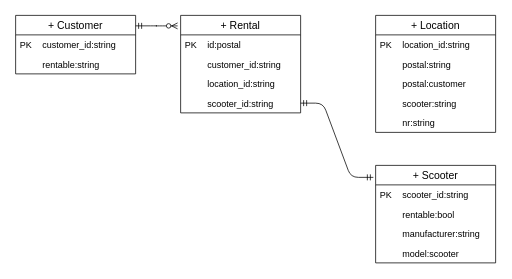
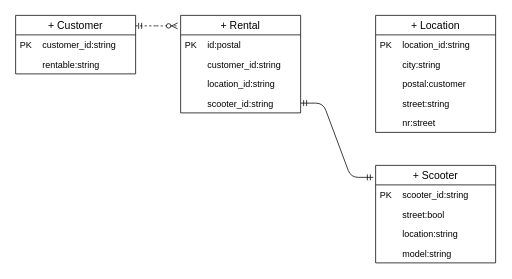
(156, 26) -> (156, 26)
(431, 65) -> (426, 65)
(435, 104) -> (432, 104)
(422, 123) -> (424, 123)
(431, 215) -> (427, 215)
(448, 234) -> (435, 234)
(432, 254) -> (429, 254)
